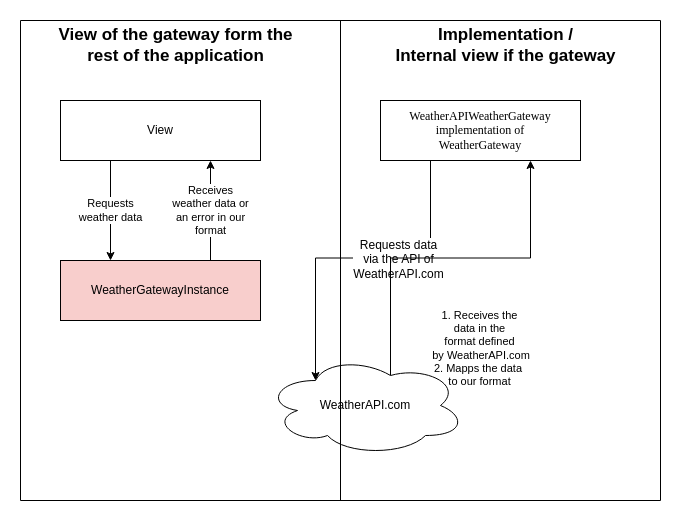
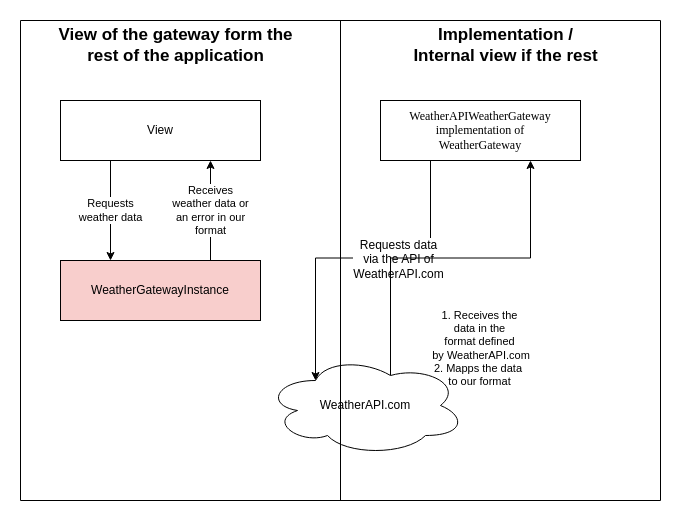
(506, 46) -> (506, 46)
